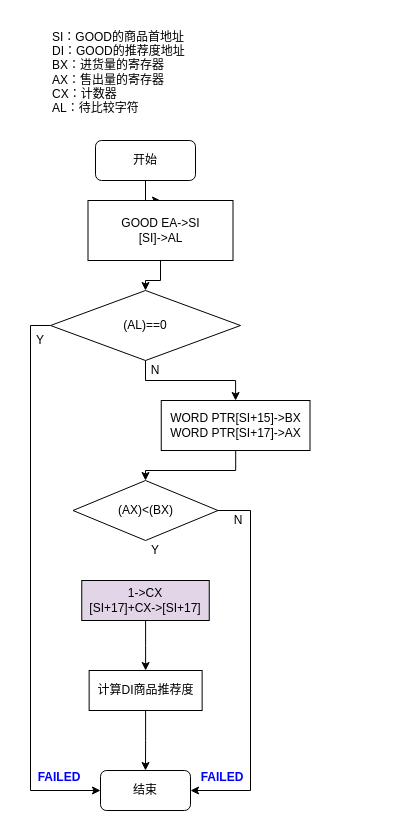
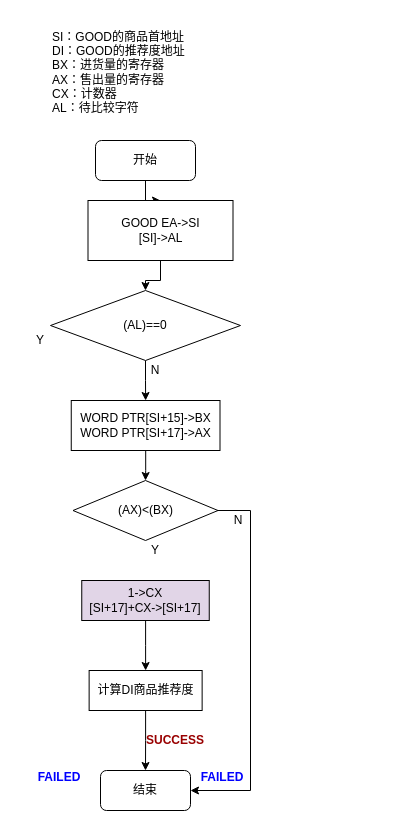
(236, 426) -> (146, 426)
(31, 580) -> none
none -> (176, 741)
